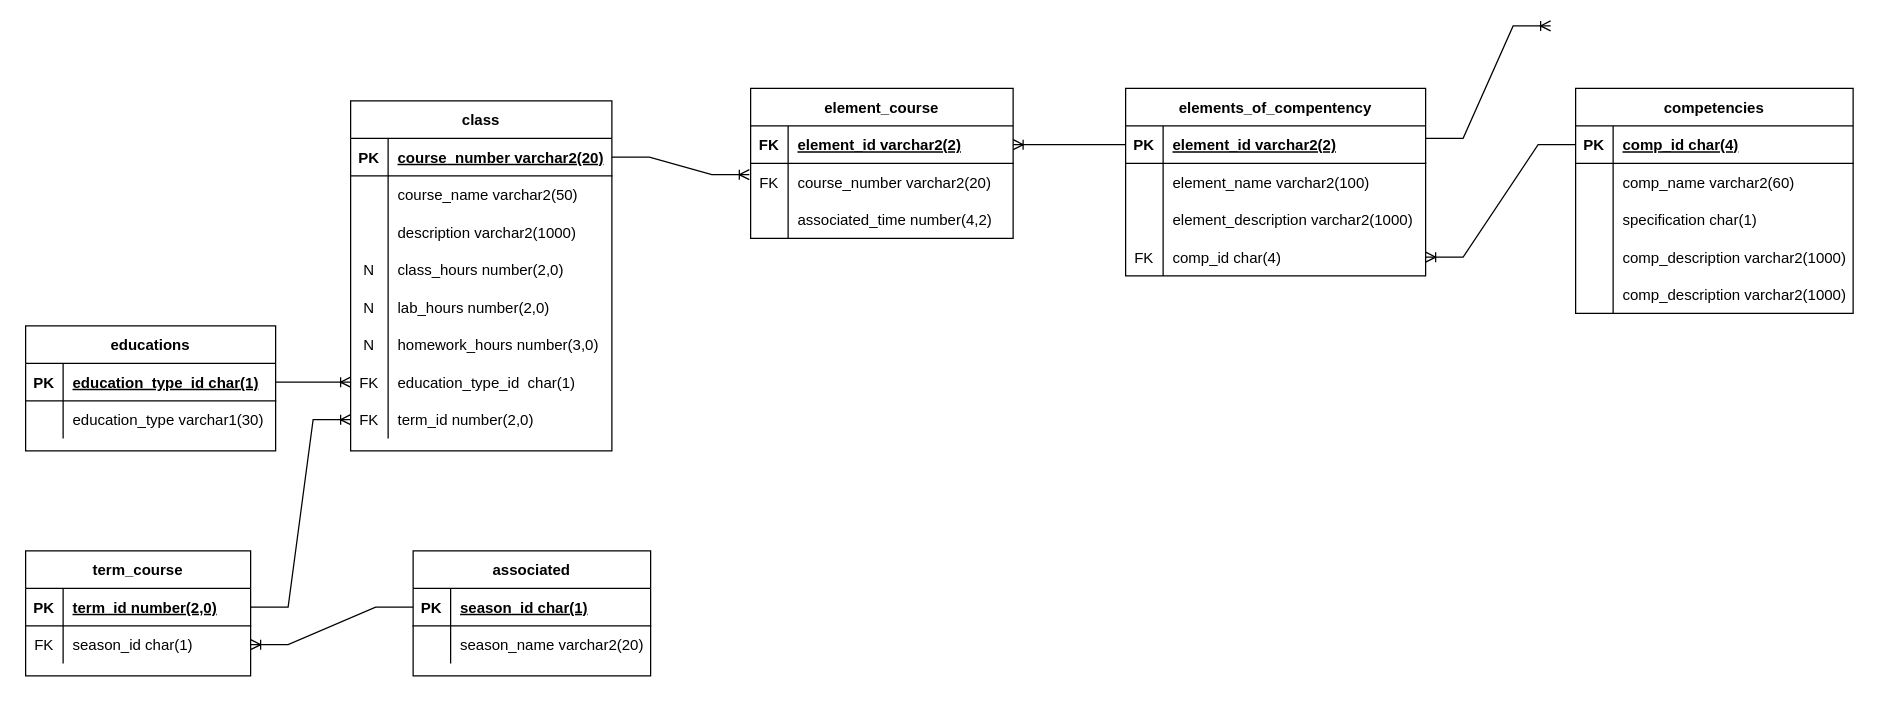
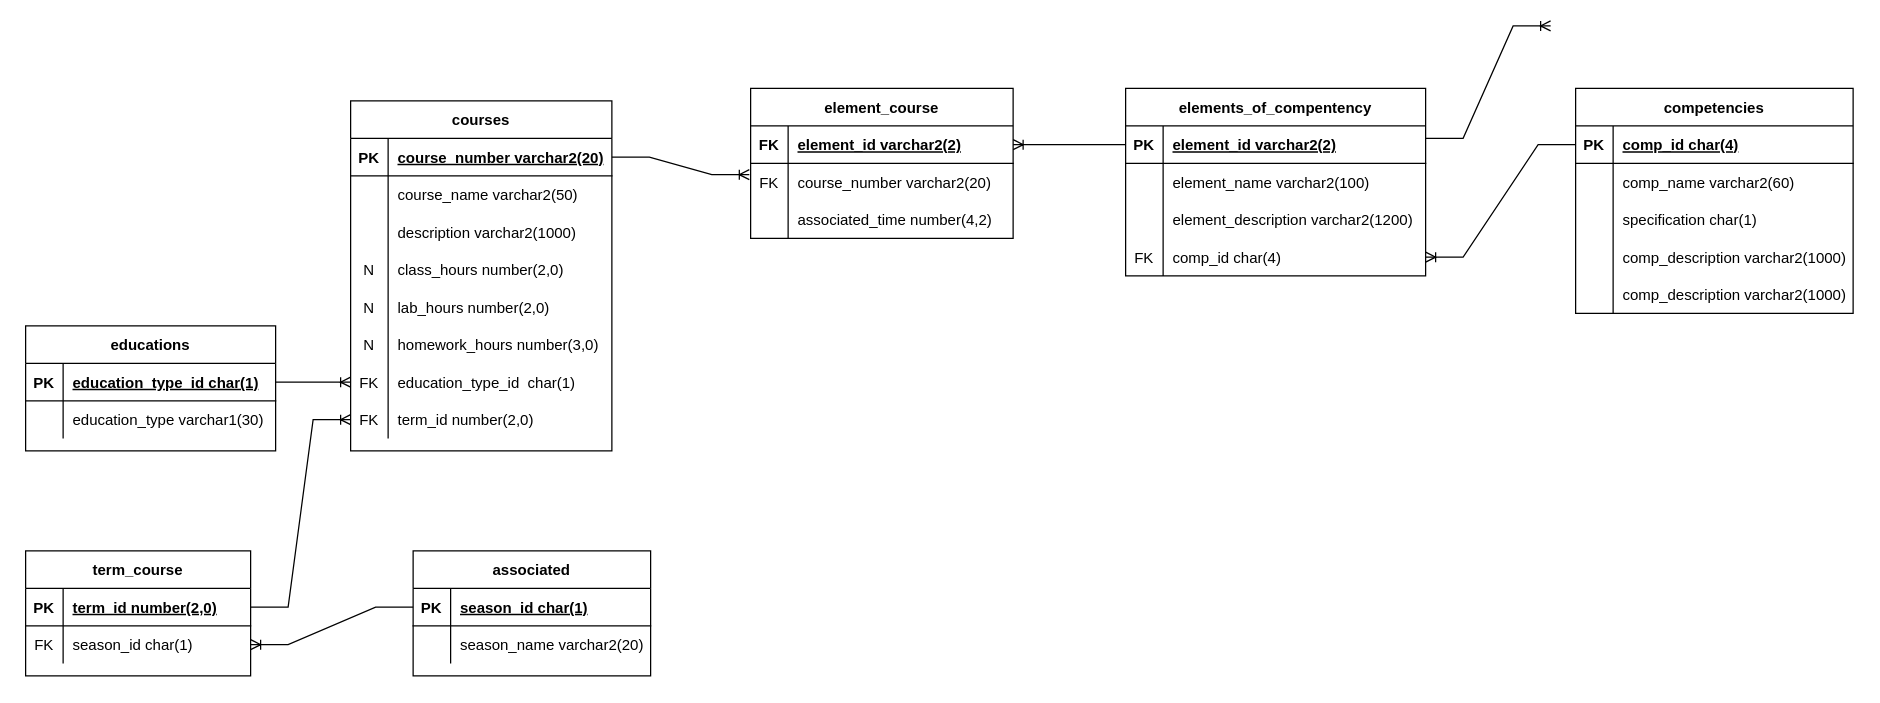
(481, 120) -> (481, 120)
(1308, 220) -> (1308, 220)
